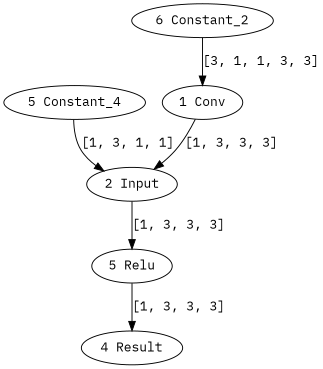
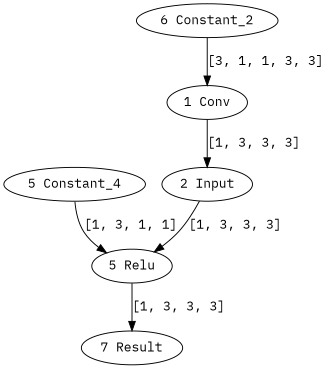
(79, 146) -> (81, 227)
(132, 348) -> (132, 348)
